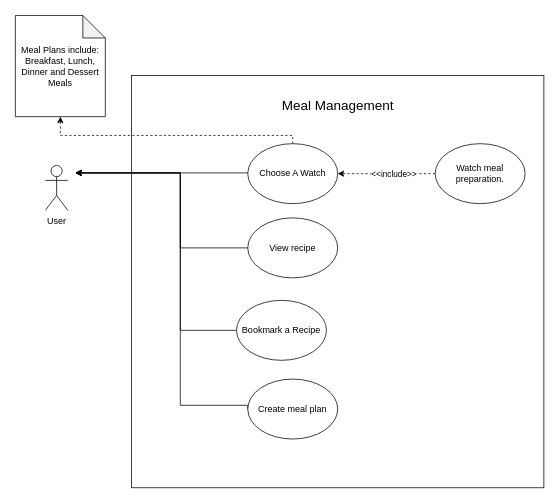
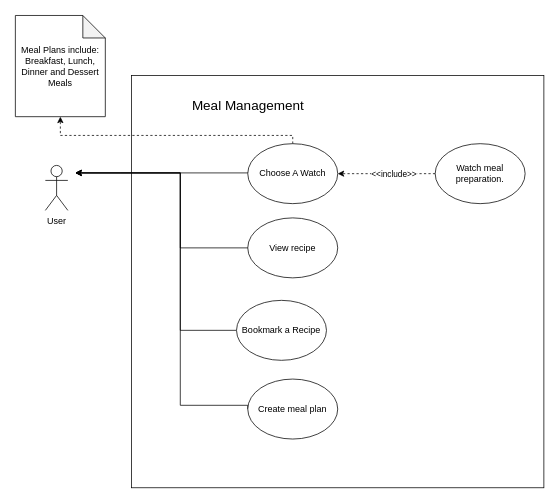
(338, 105) -> (248, 105)
